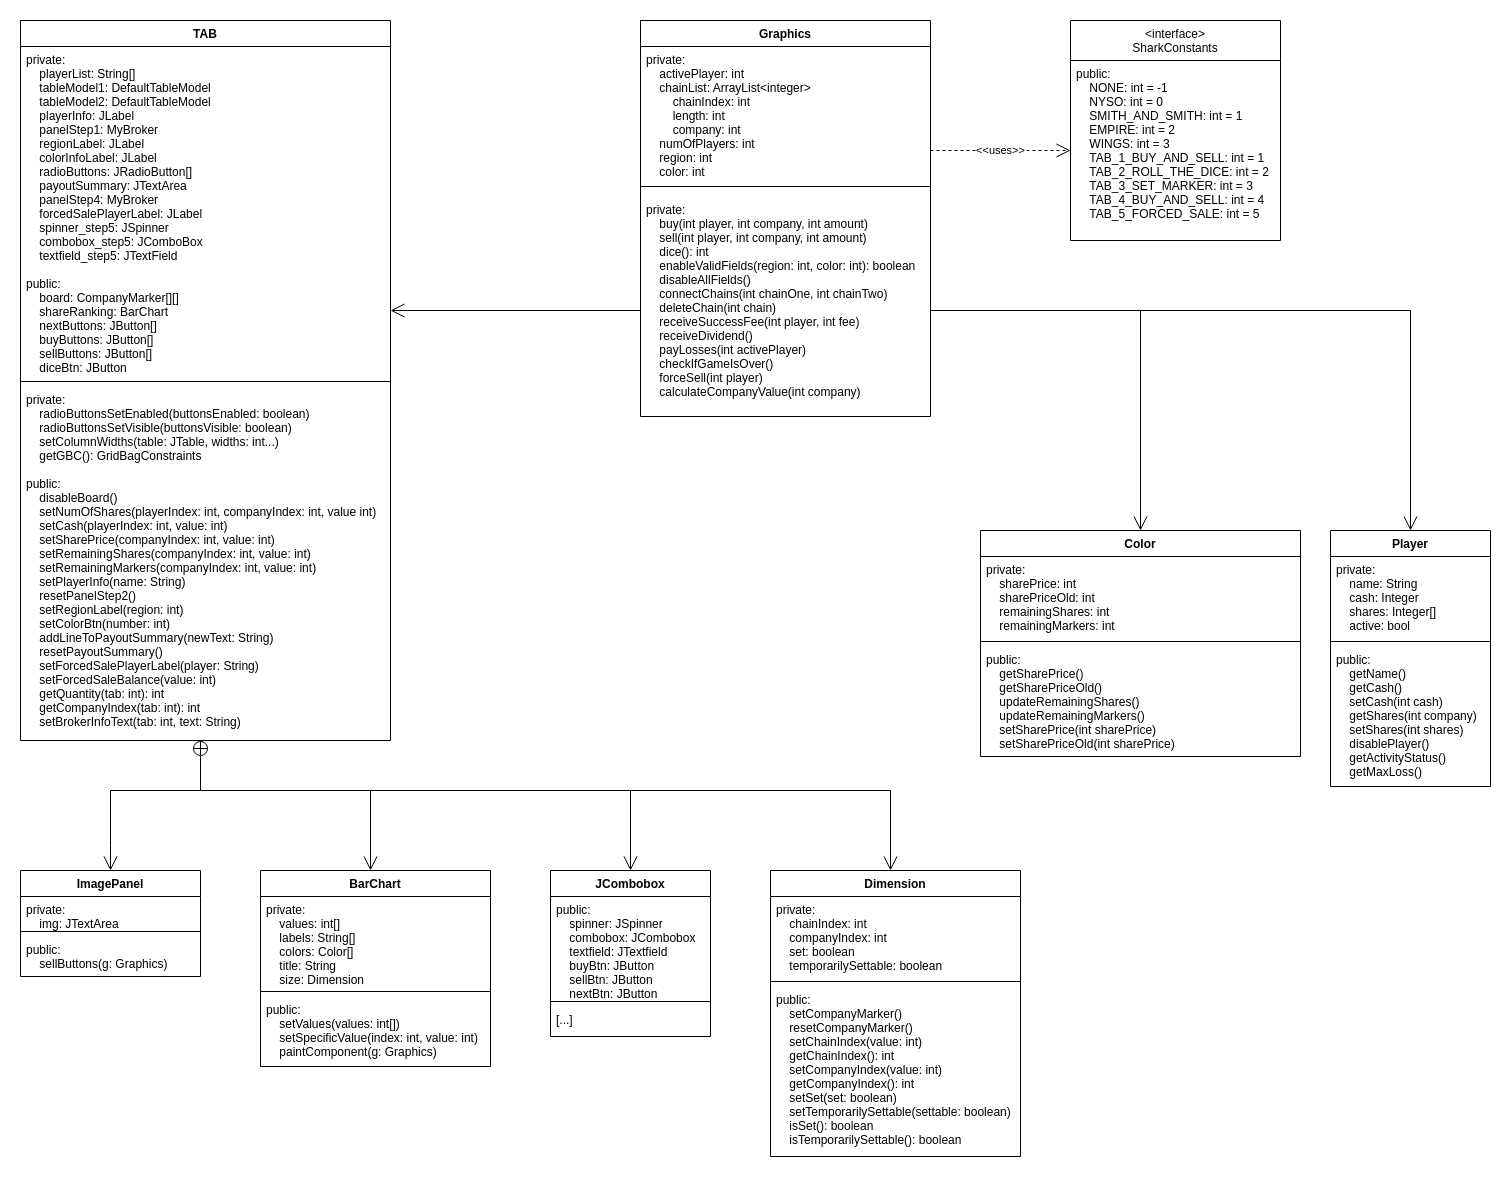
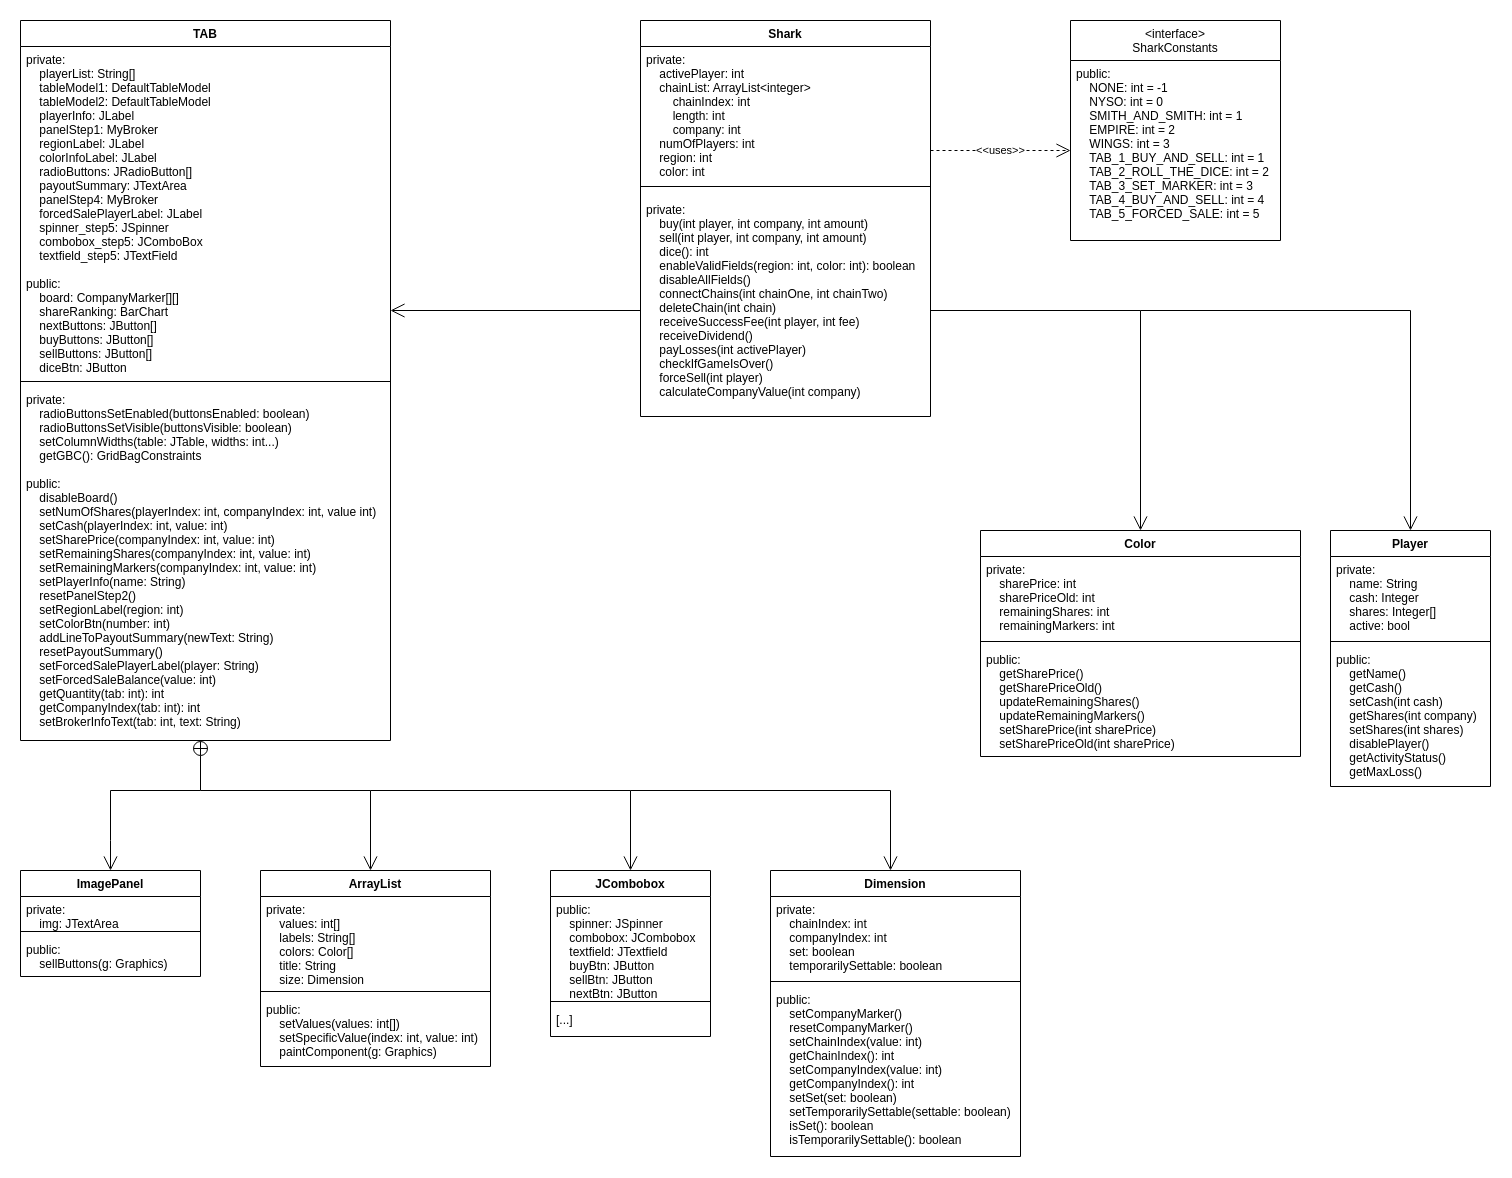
(785, 34) -> (785, 34)
(375, 884) -> (375, 884)
